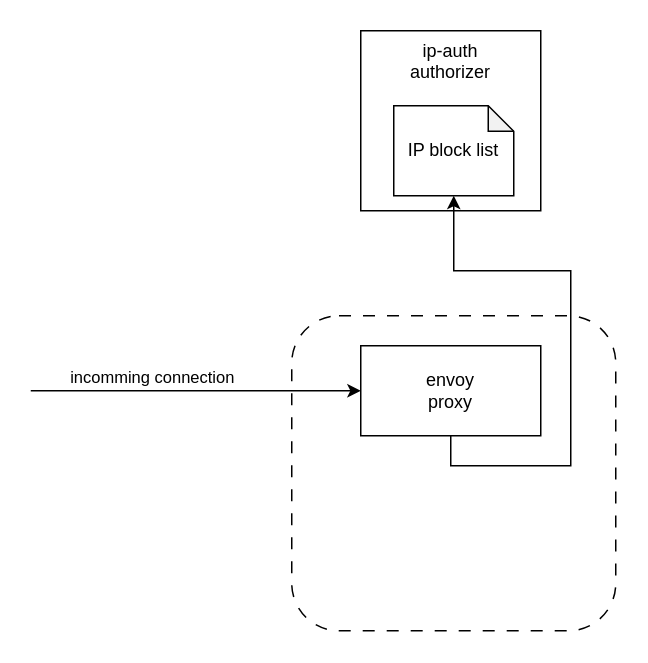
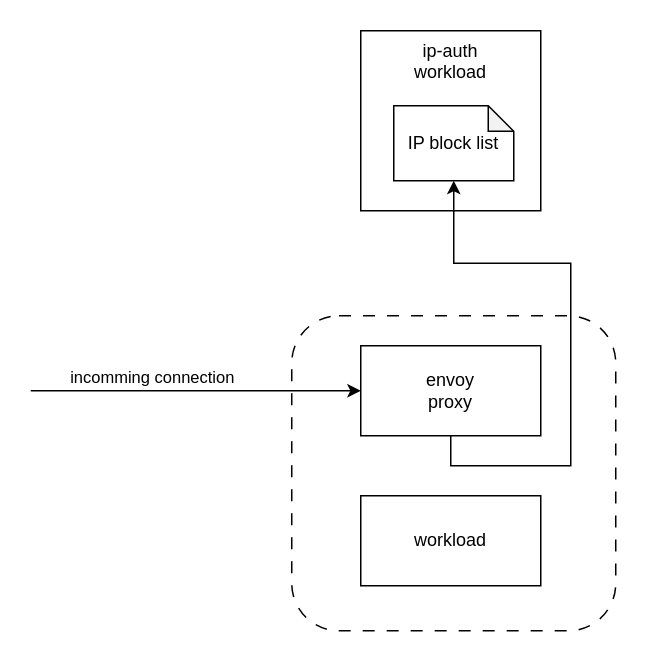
(451, 63) -> (451, 63)
(454, 151) -> (454, 143)
none -> (451, 541)
